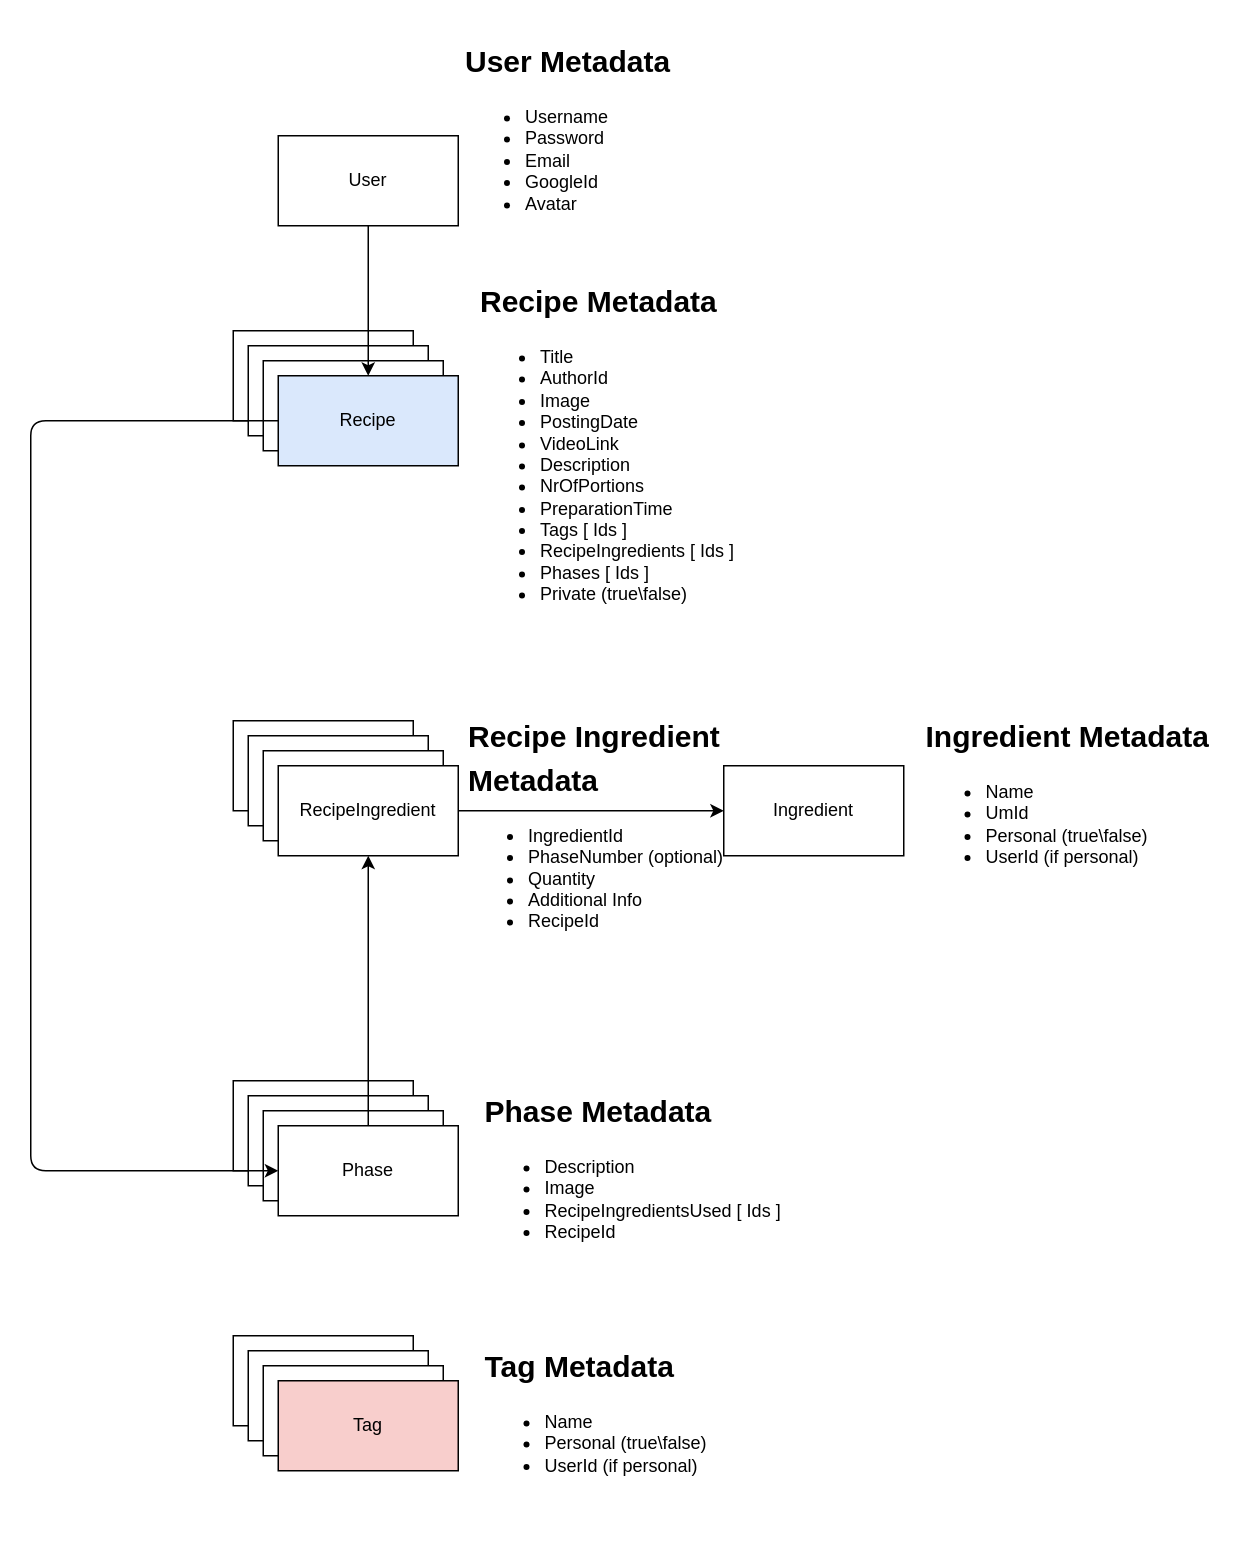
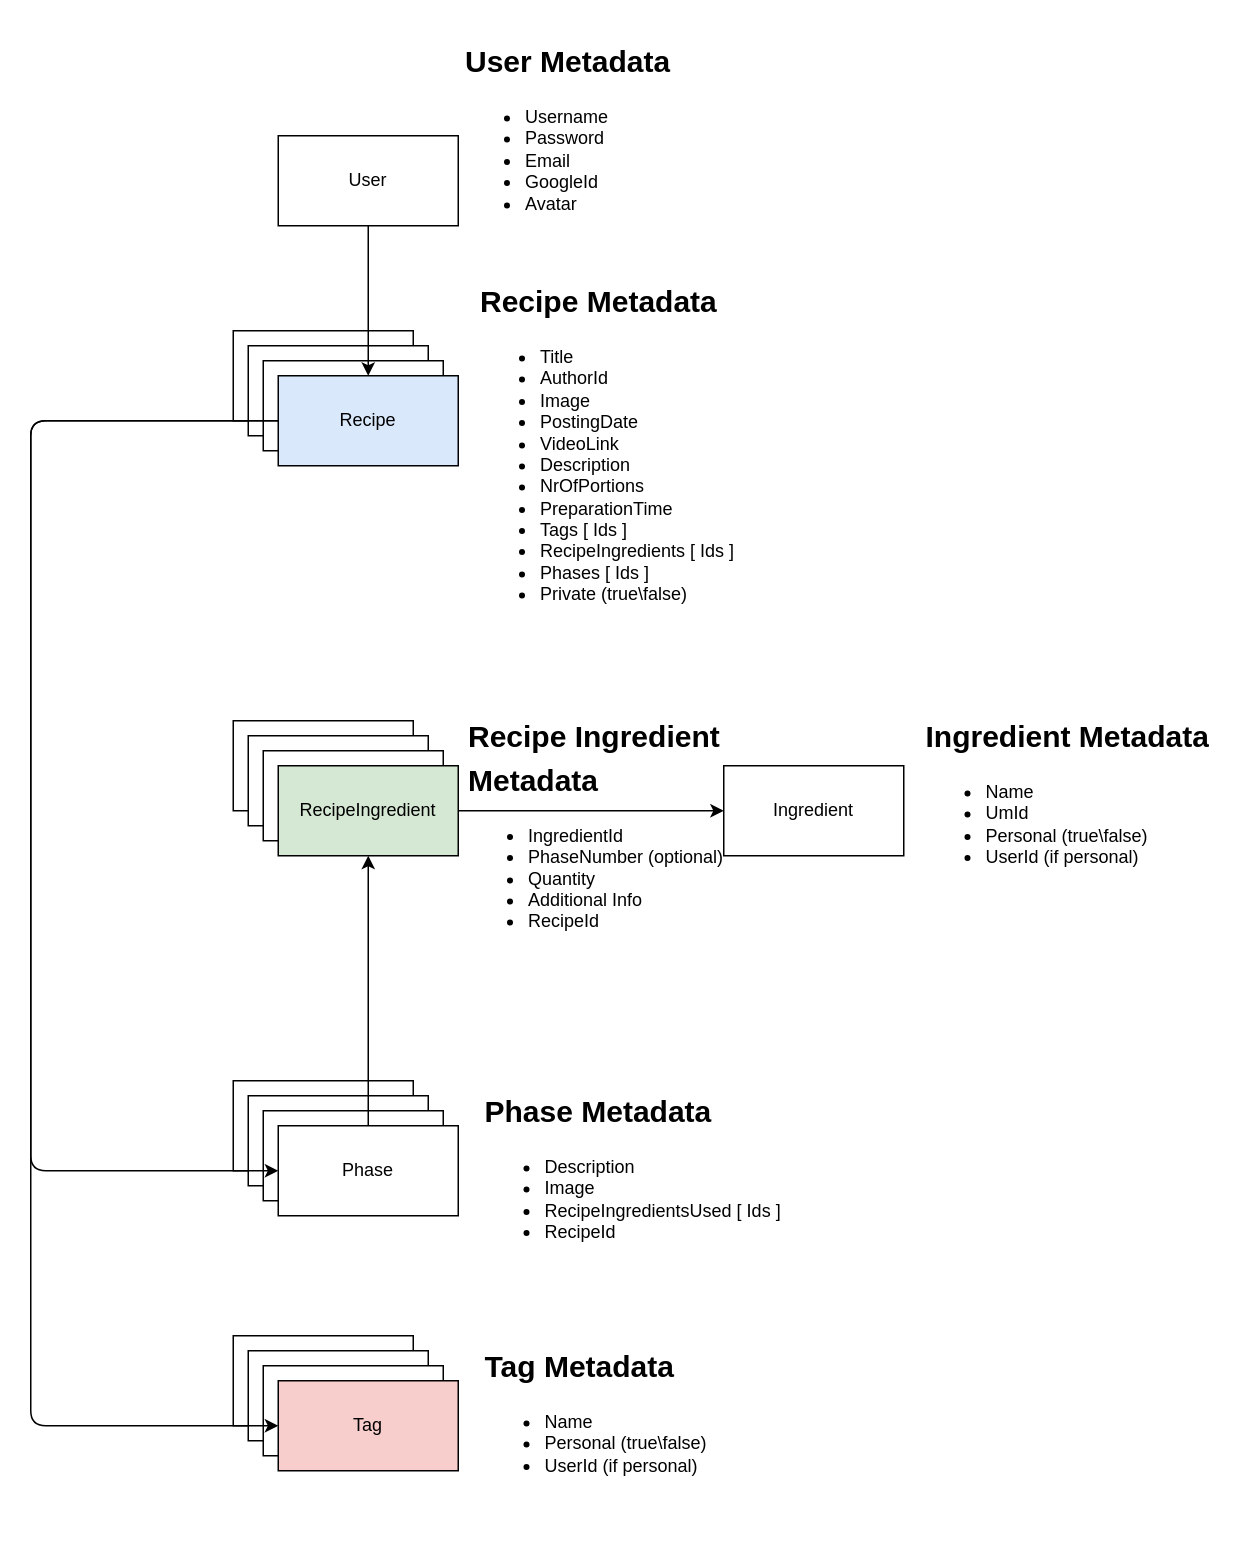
(368, 811) -> (368, 811)
none -> (31, 1391)
